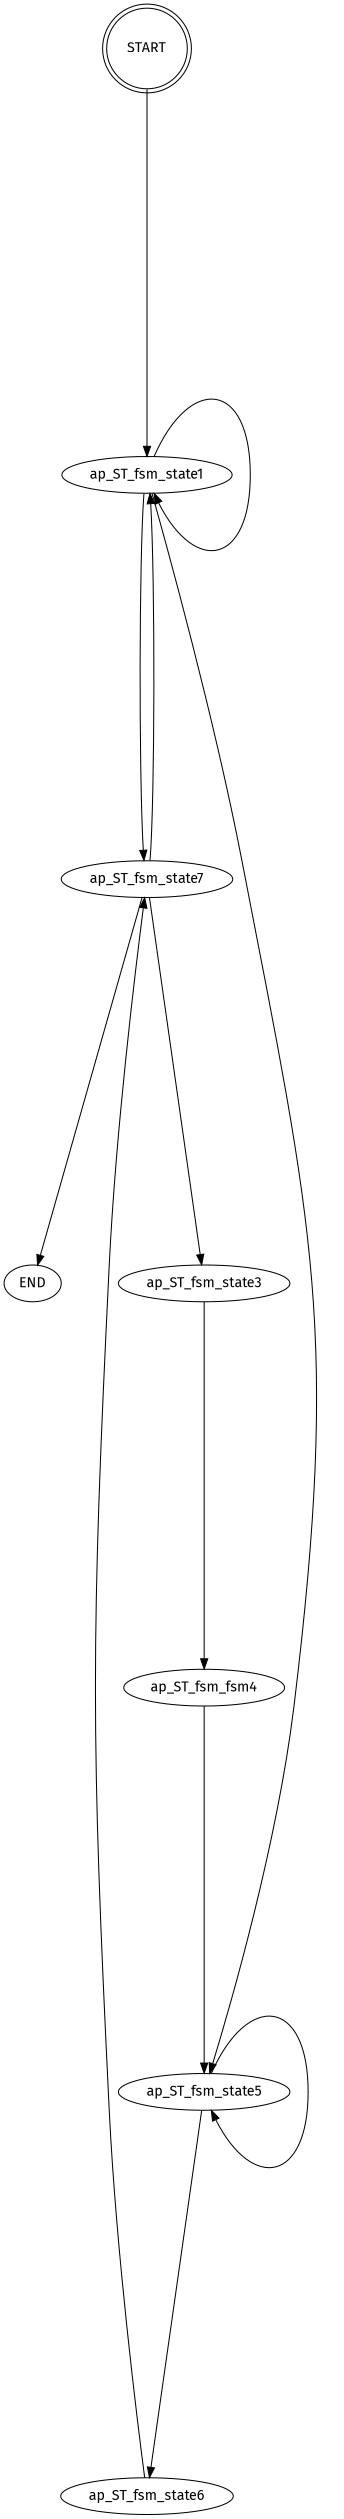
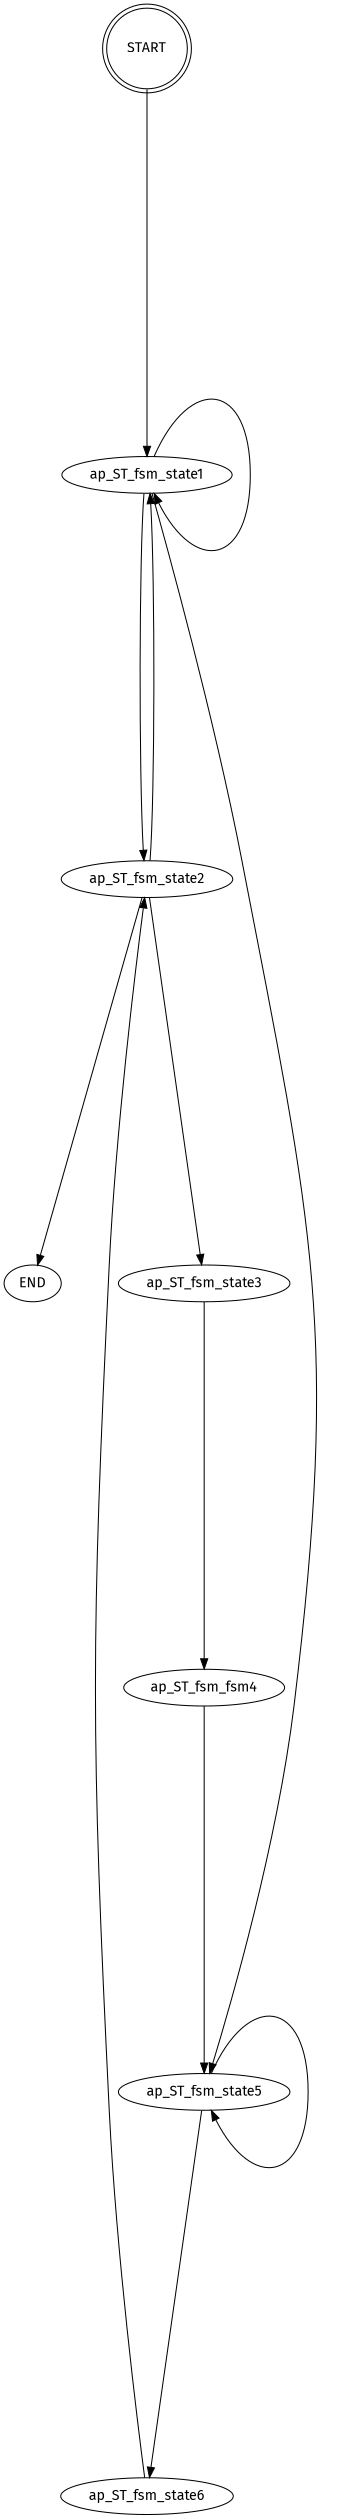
(147, 879) -> (147, 879)
